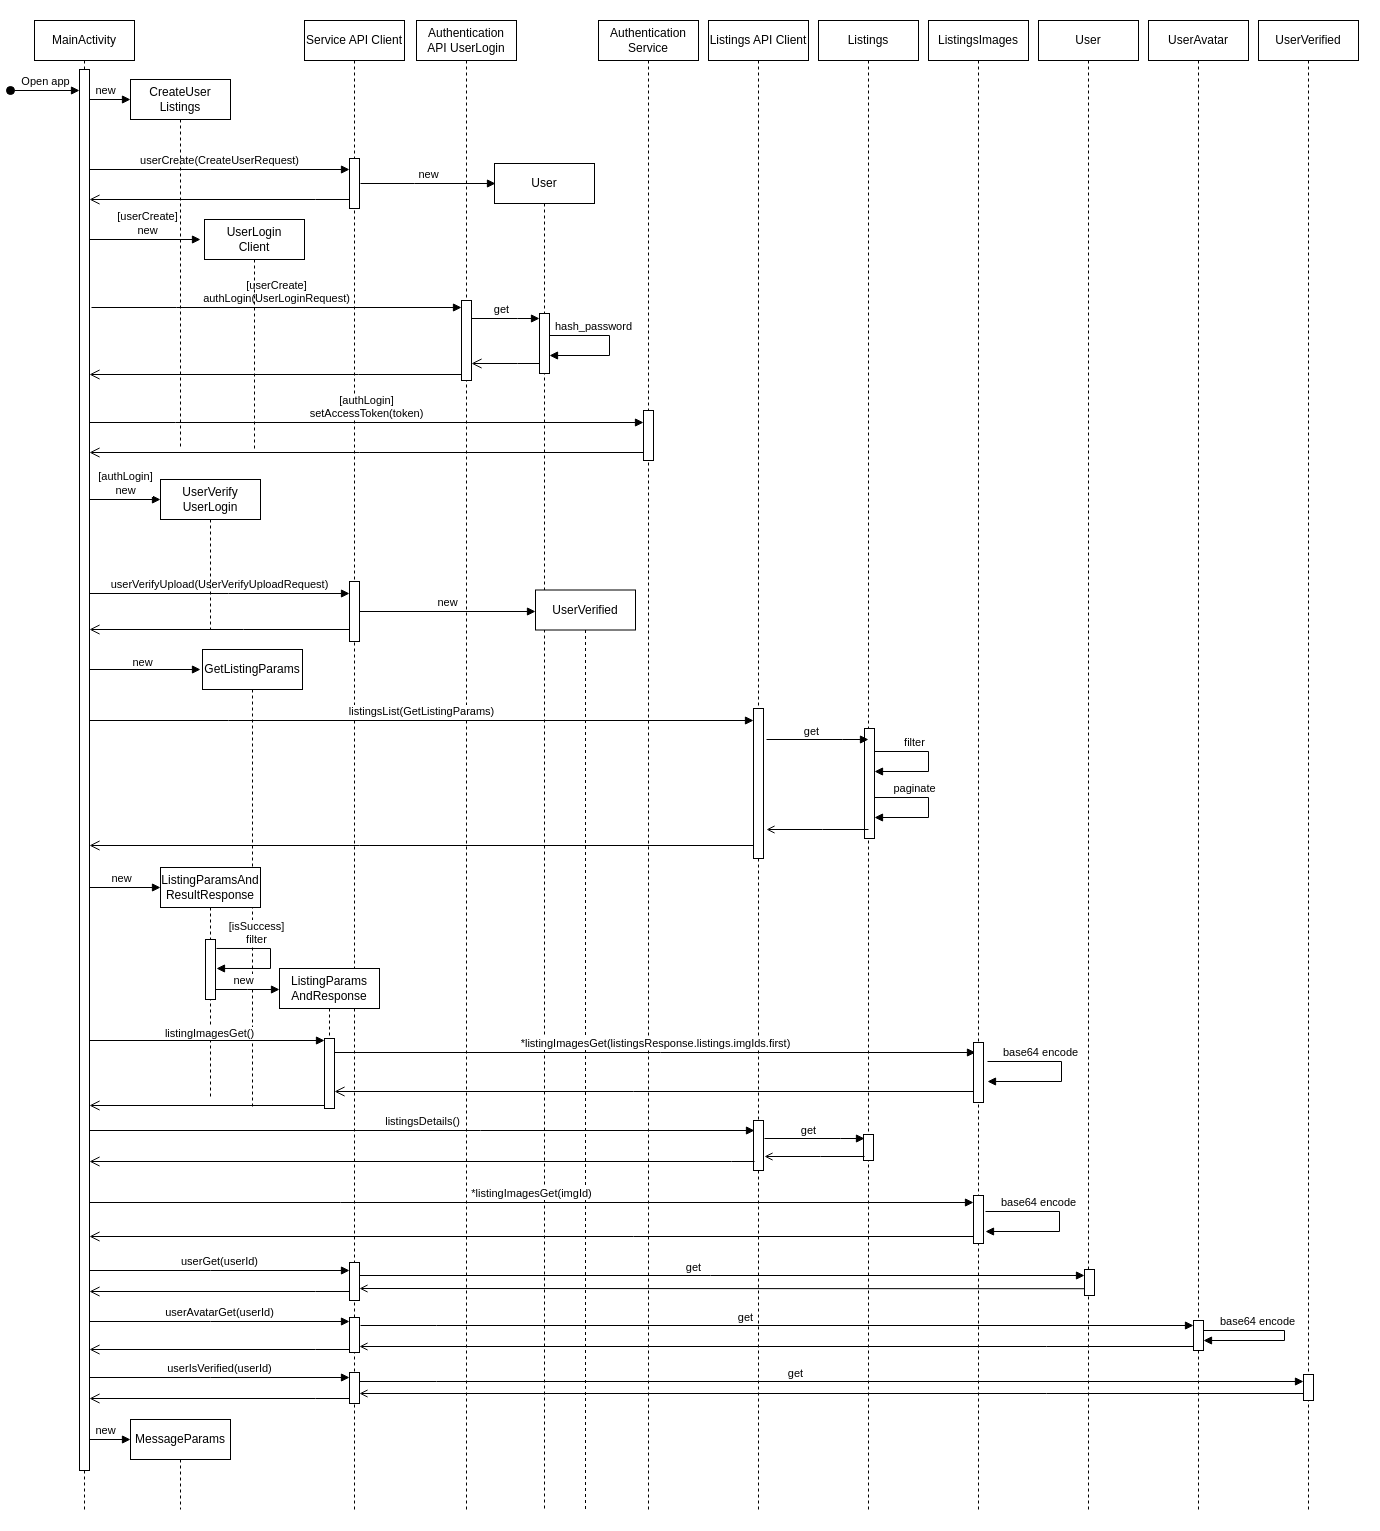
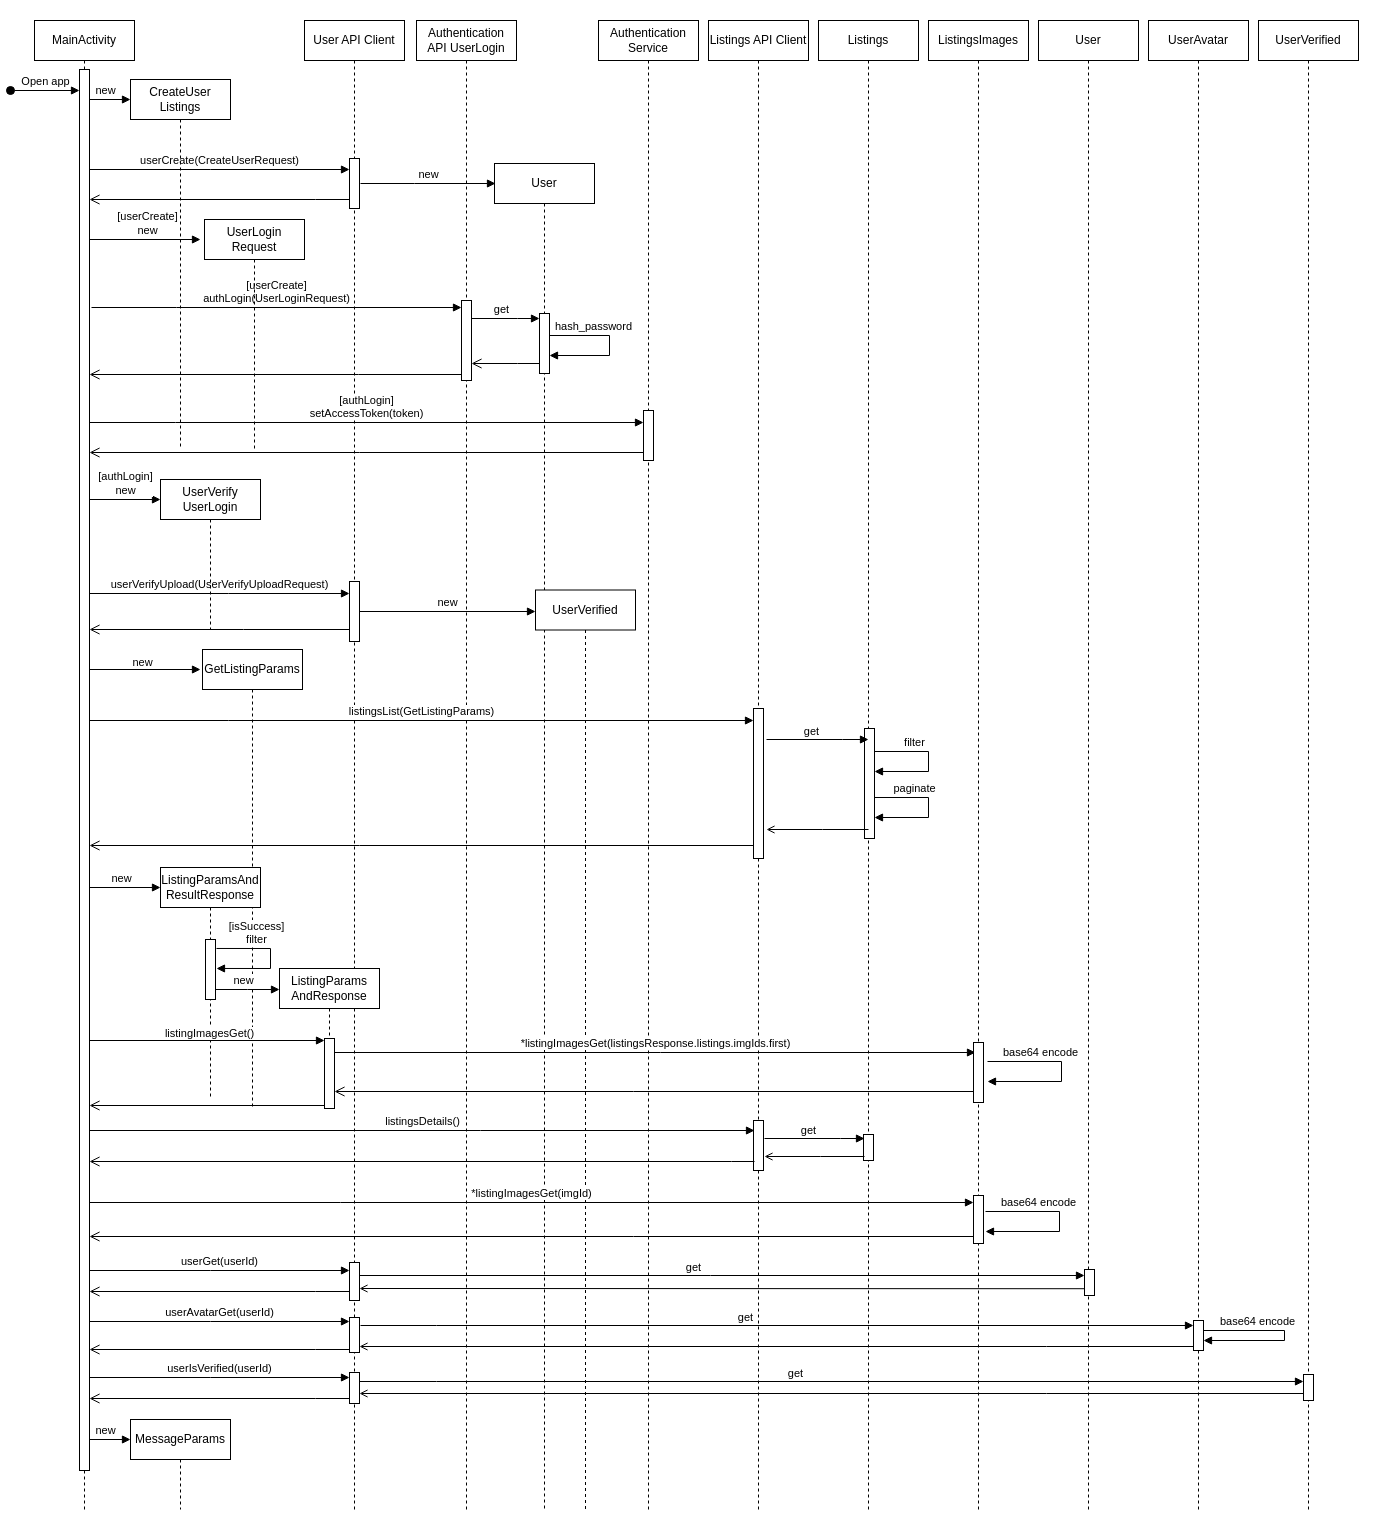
(355, 41) -> (355, 41)
(255, 240) -> (255, 240)
